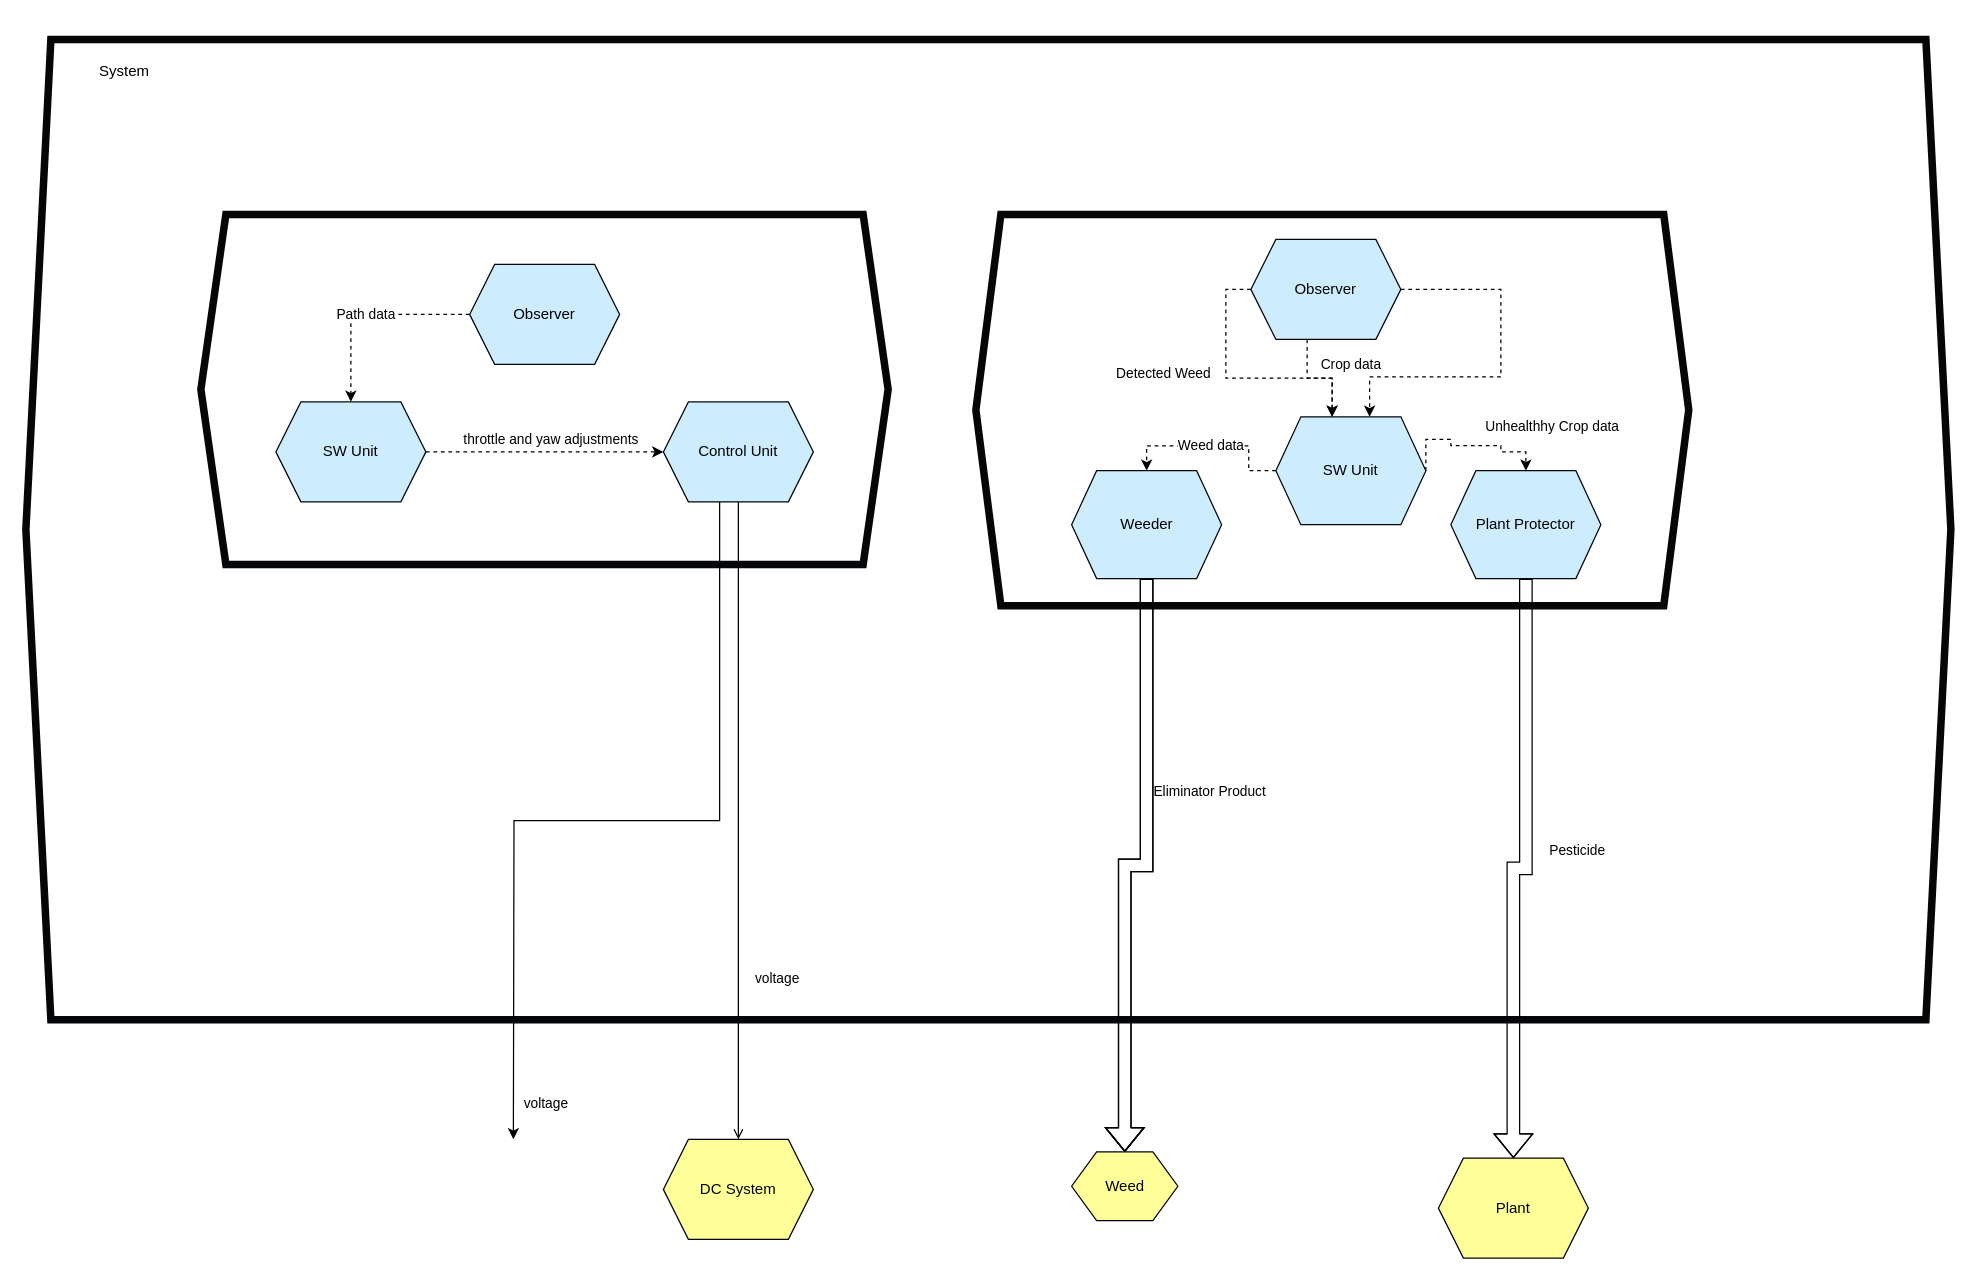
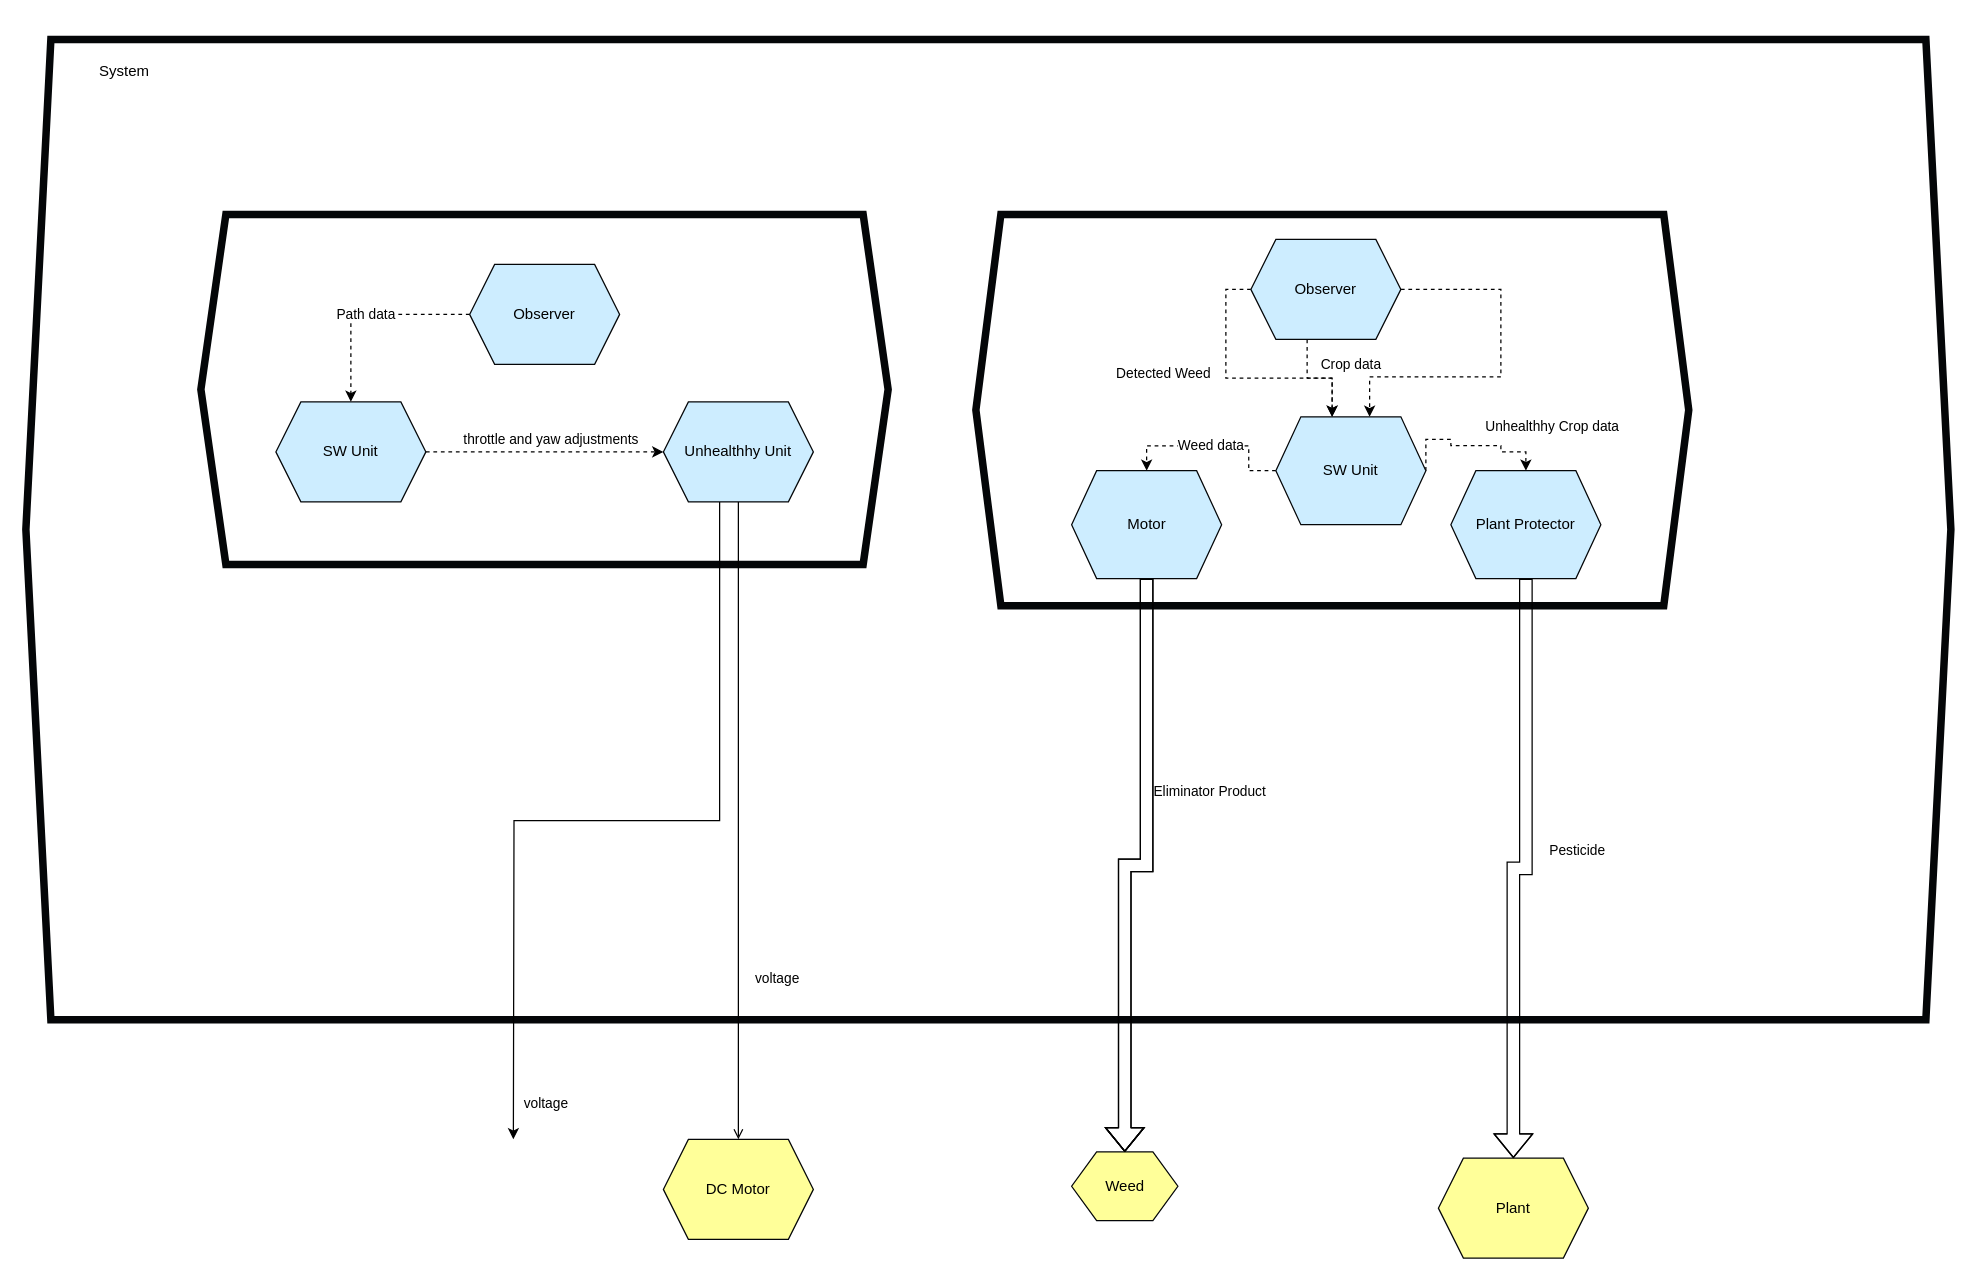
(738, 452) -> (738, 452)
(1147, 524) -> (1147, 524)
(738, 1189) -> (738, 1189)
